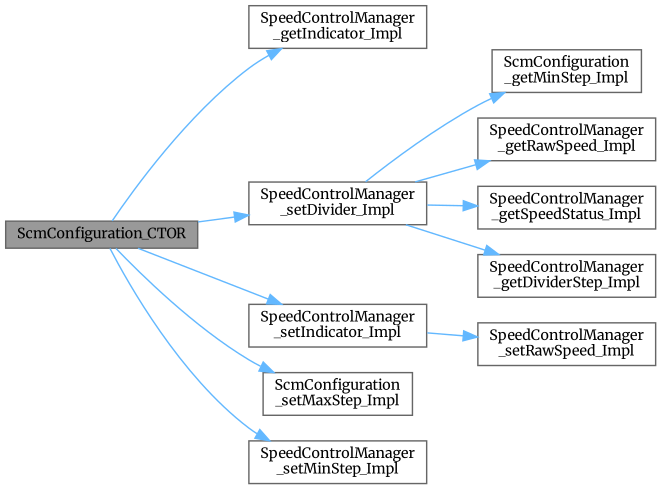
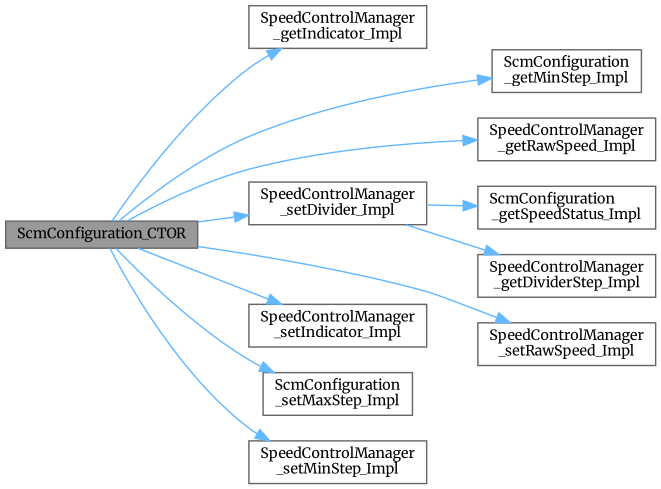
(426, 137) -> (287, 122)
(446, 173) -> (290, 160)
(567, 208) -> (567, 208)
(445, 334) -> (350, 273)
